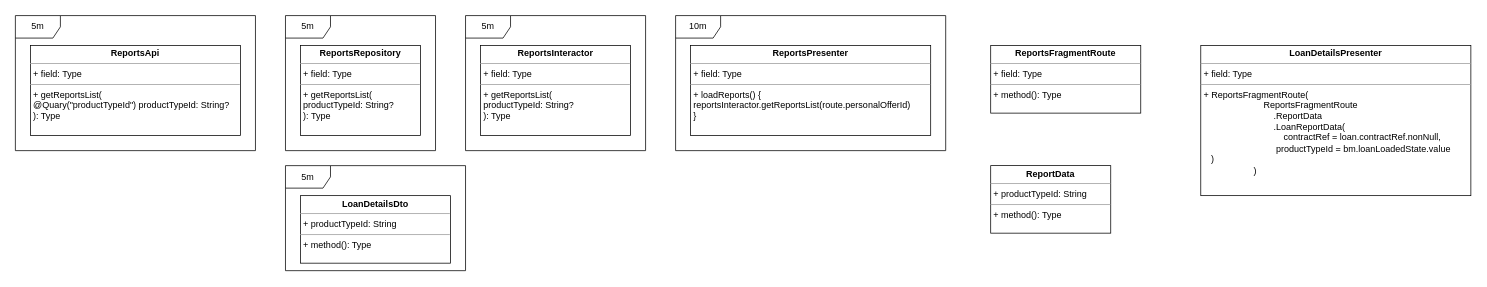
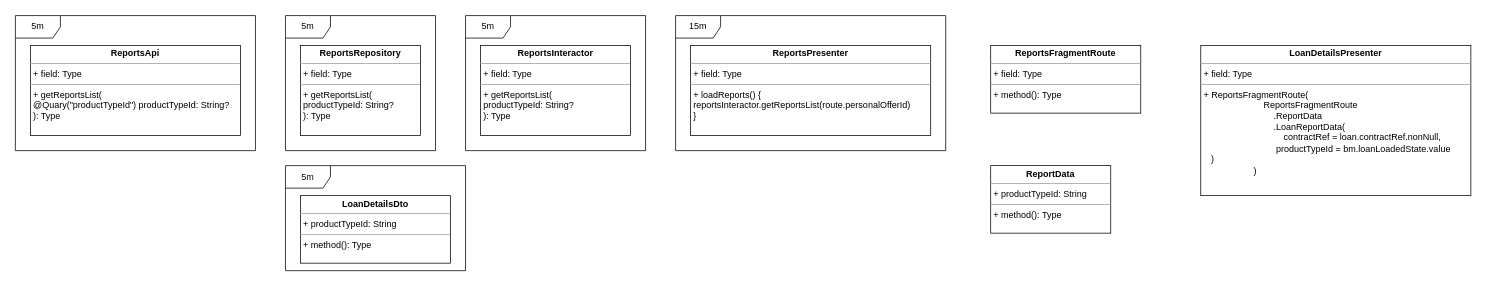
(698, 27) -> (698, 27)
